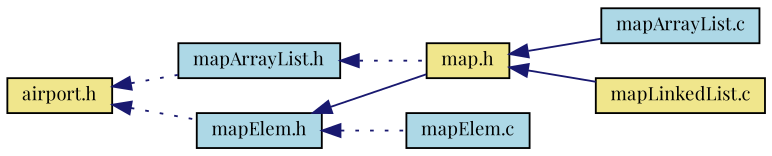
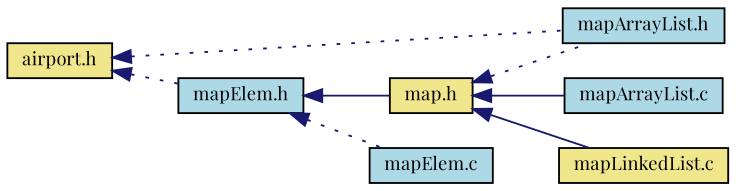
(393, 61) -> (540, 60)
